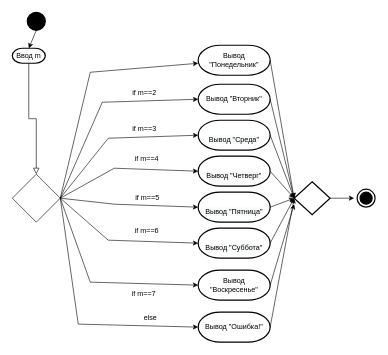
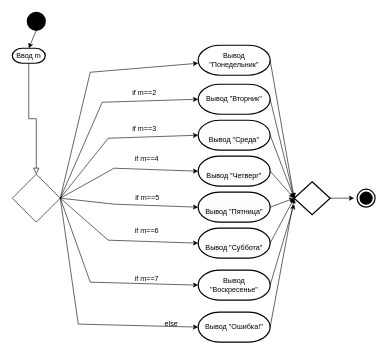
(144, 294) -> (147, 279)
(150, 318) -> (171, 324)
